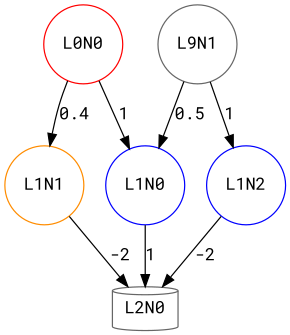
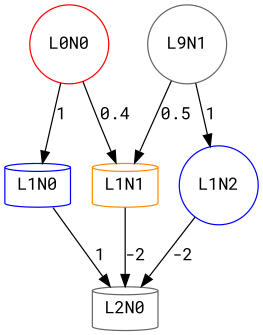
(174, 109) -> (156, 116)
(44, 185) -> (125, 185)
(145, 185) -> (38, 185)
